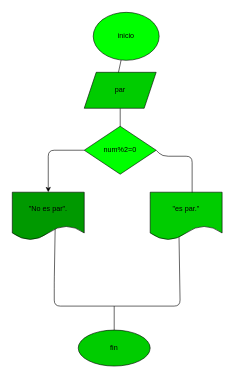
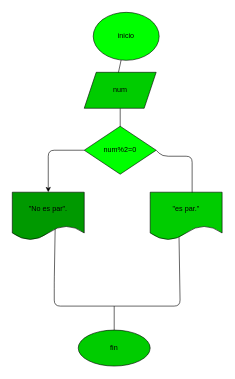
(120, 90) -> (120, 90)
